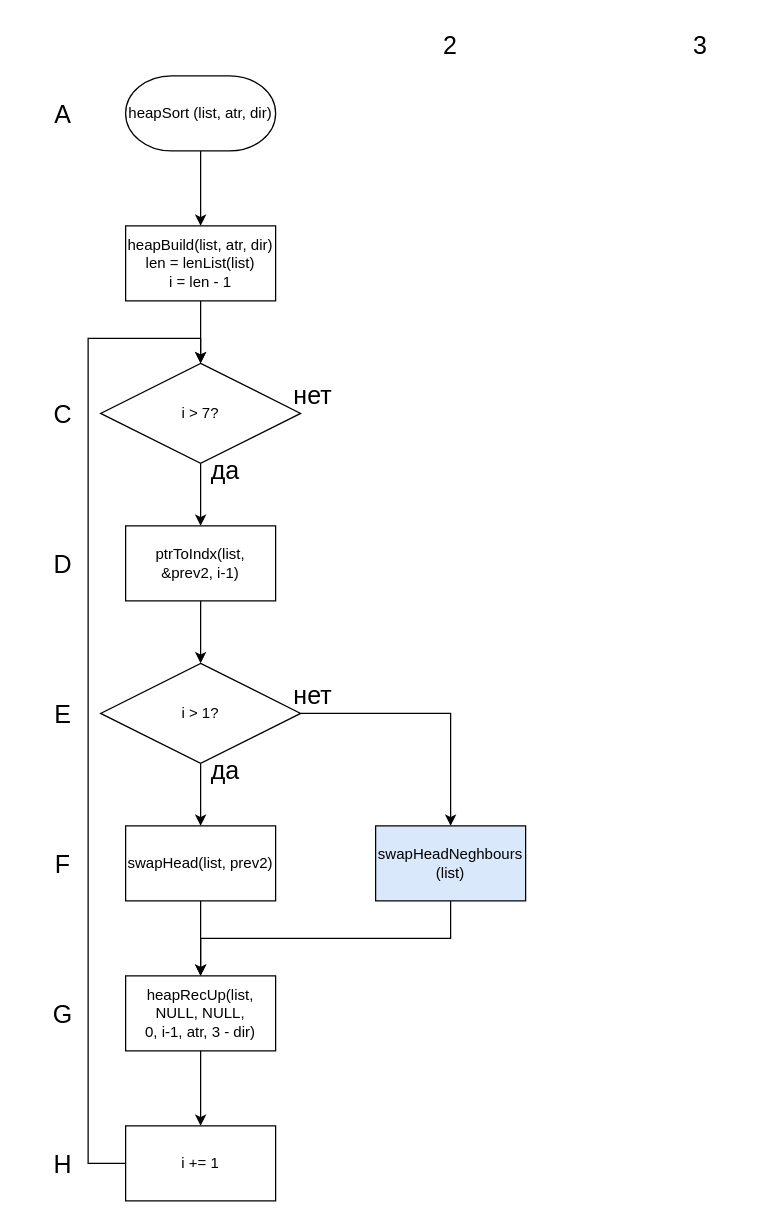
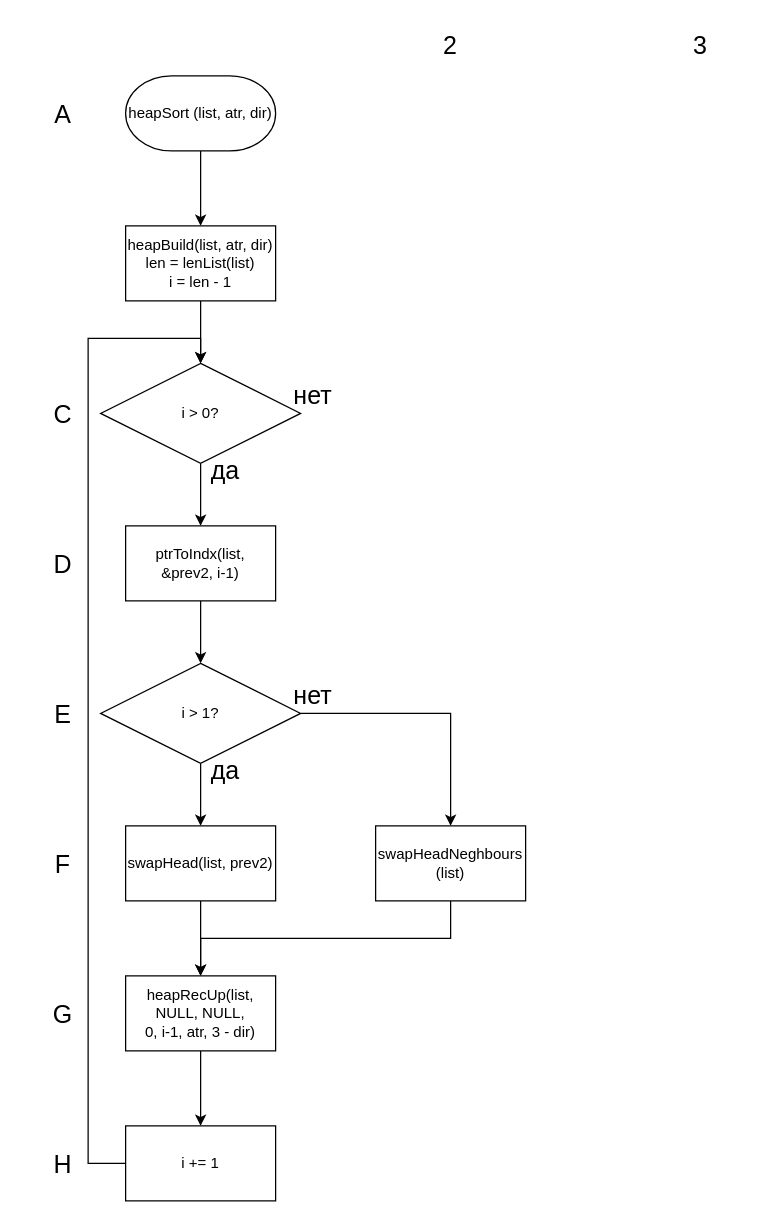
(201, 413) -> (201, 413)
(451, 863) -> (451, 863)
